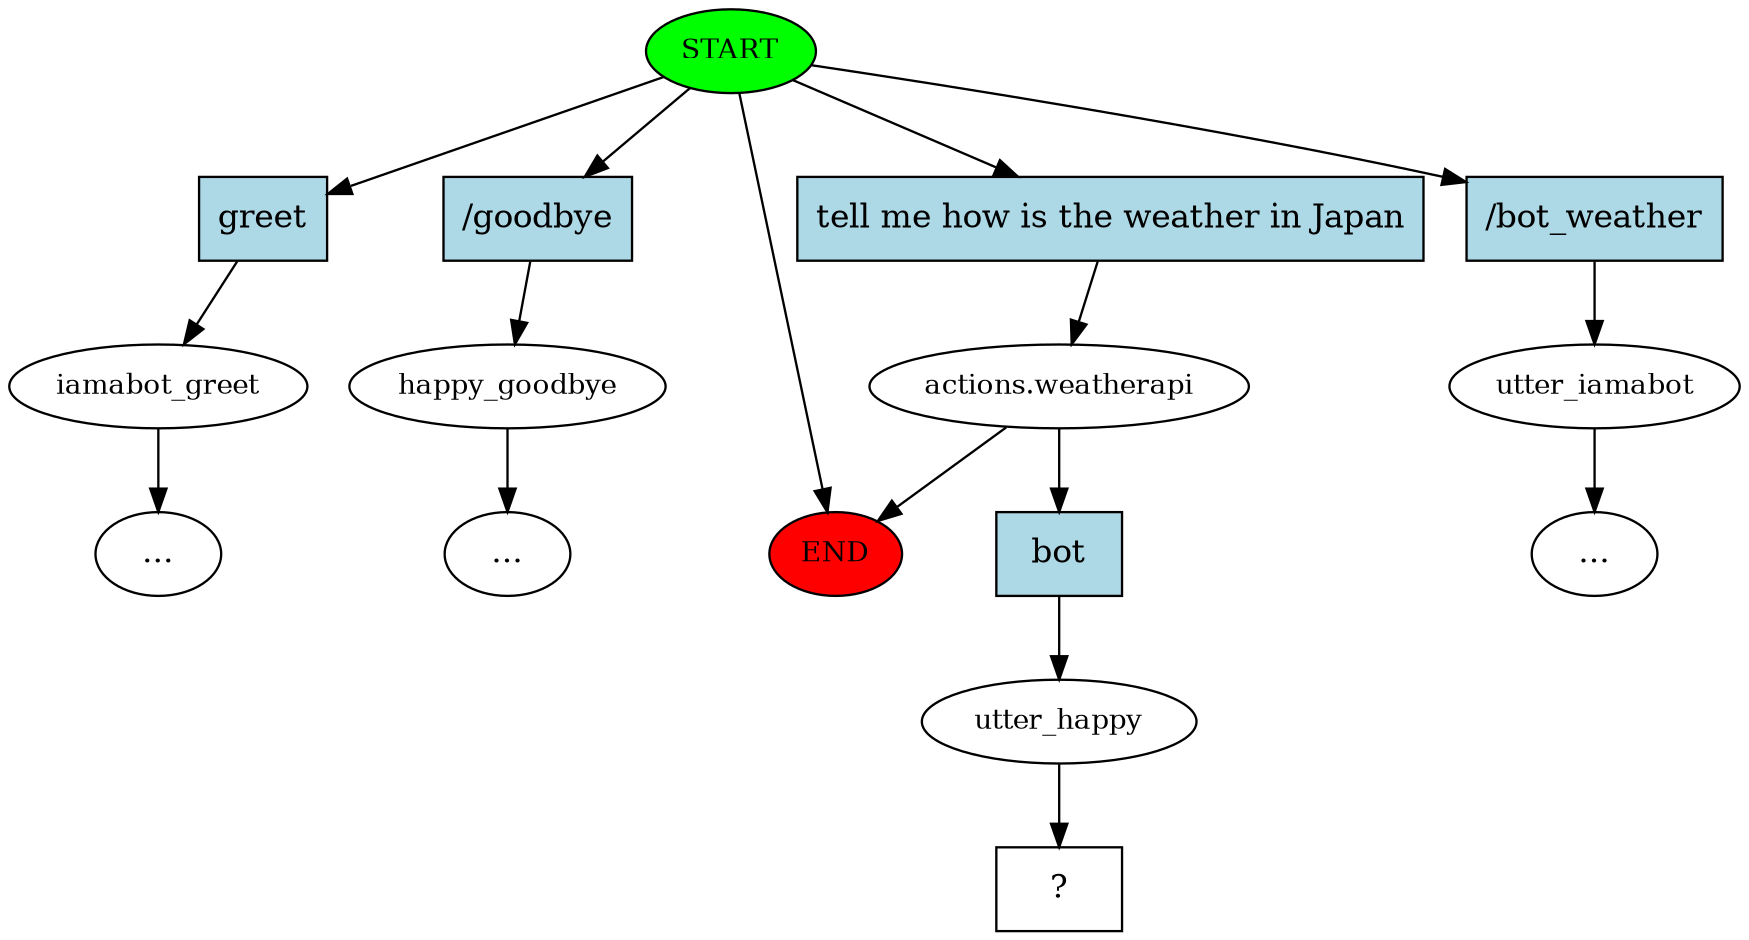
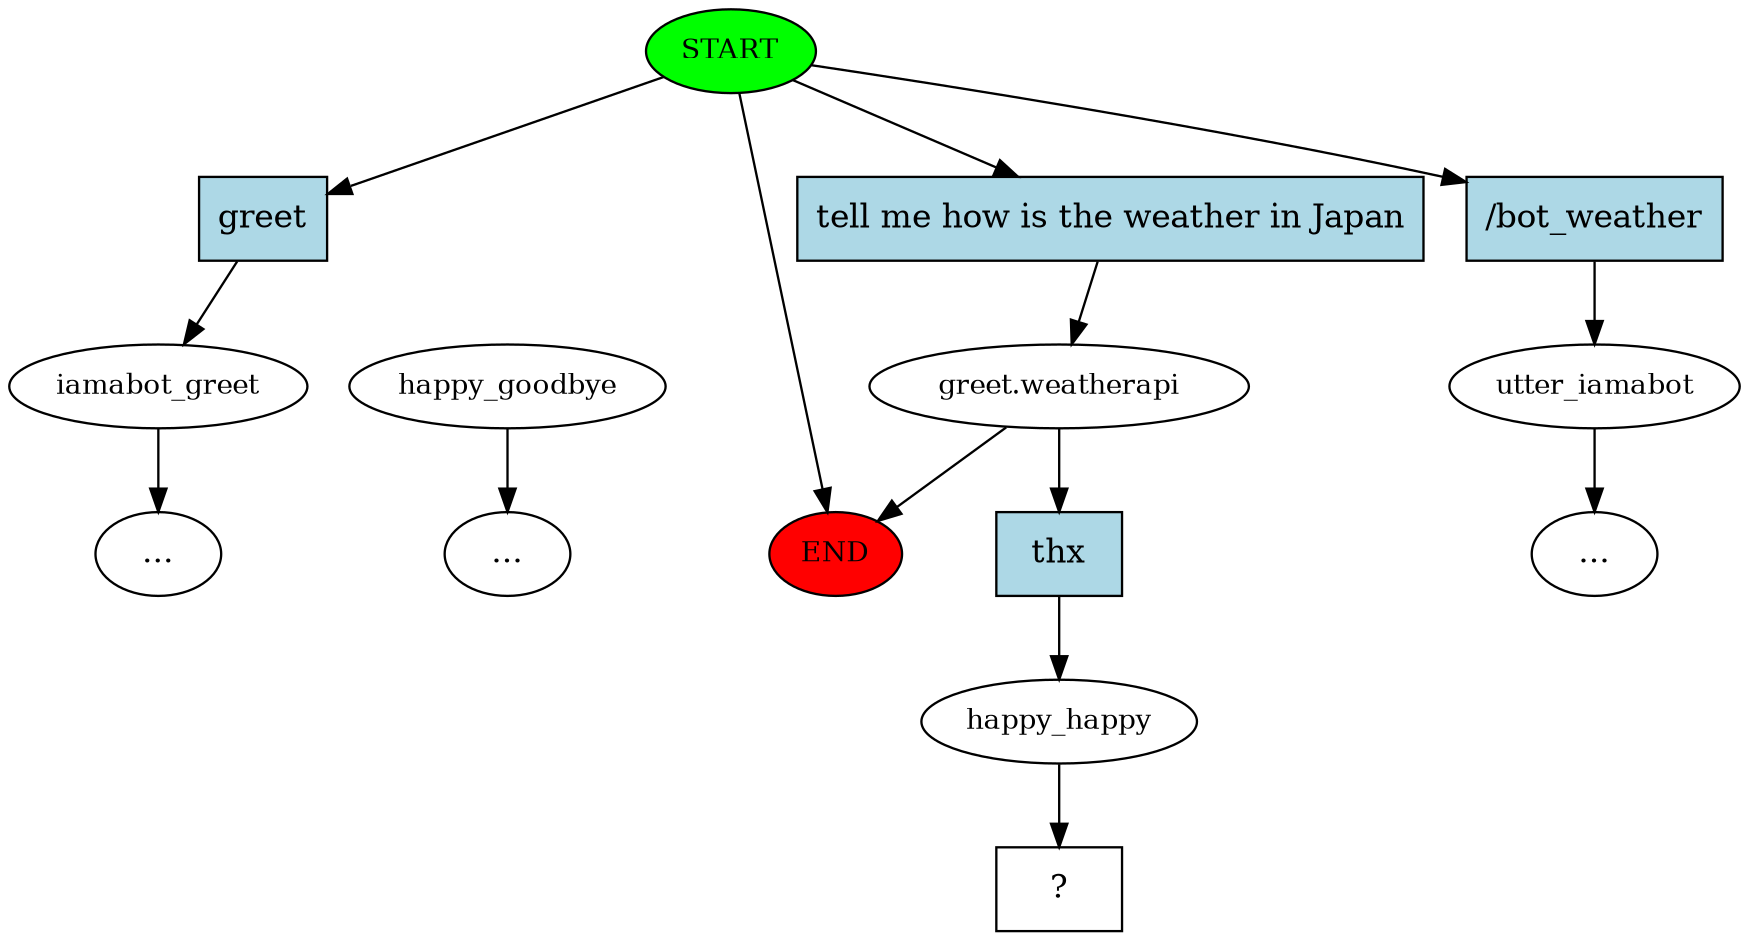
(538, 219) -> none
(1059, 386) -> (1059, 386)
(1059, 554) -> (1059, 554)
(1059, 722) -> (1059, 722)
